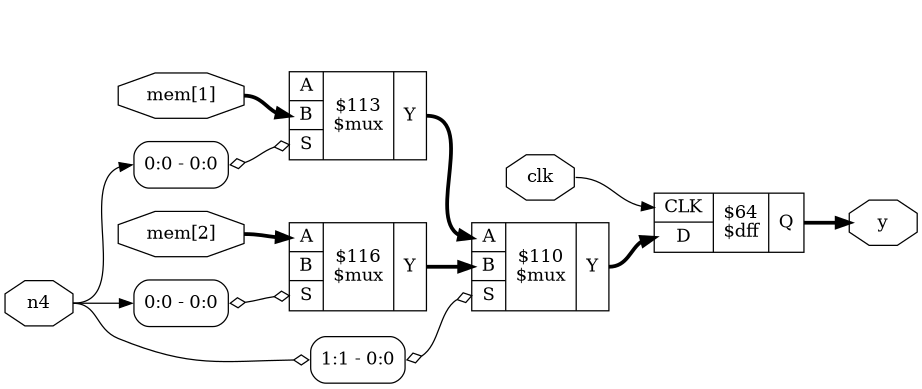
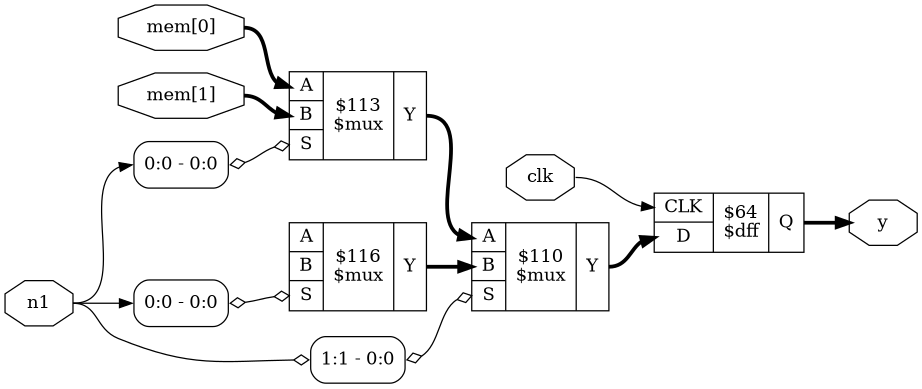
none -> (181, 28)
(181, 234) -> none
(39, 303) -> (39, 303)
